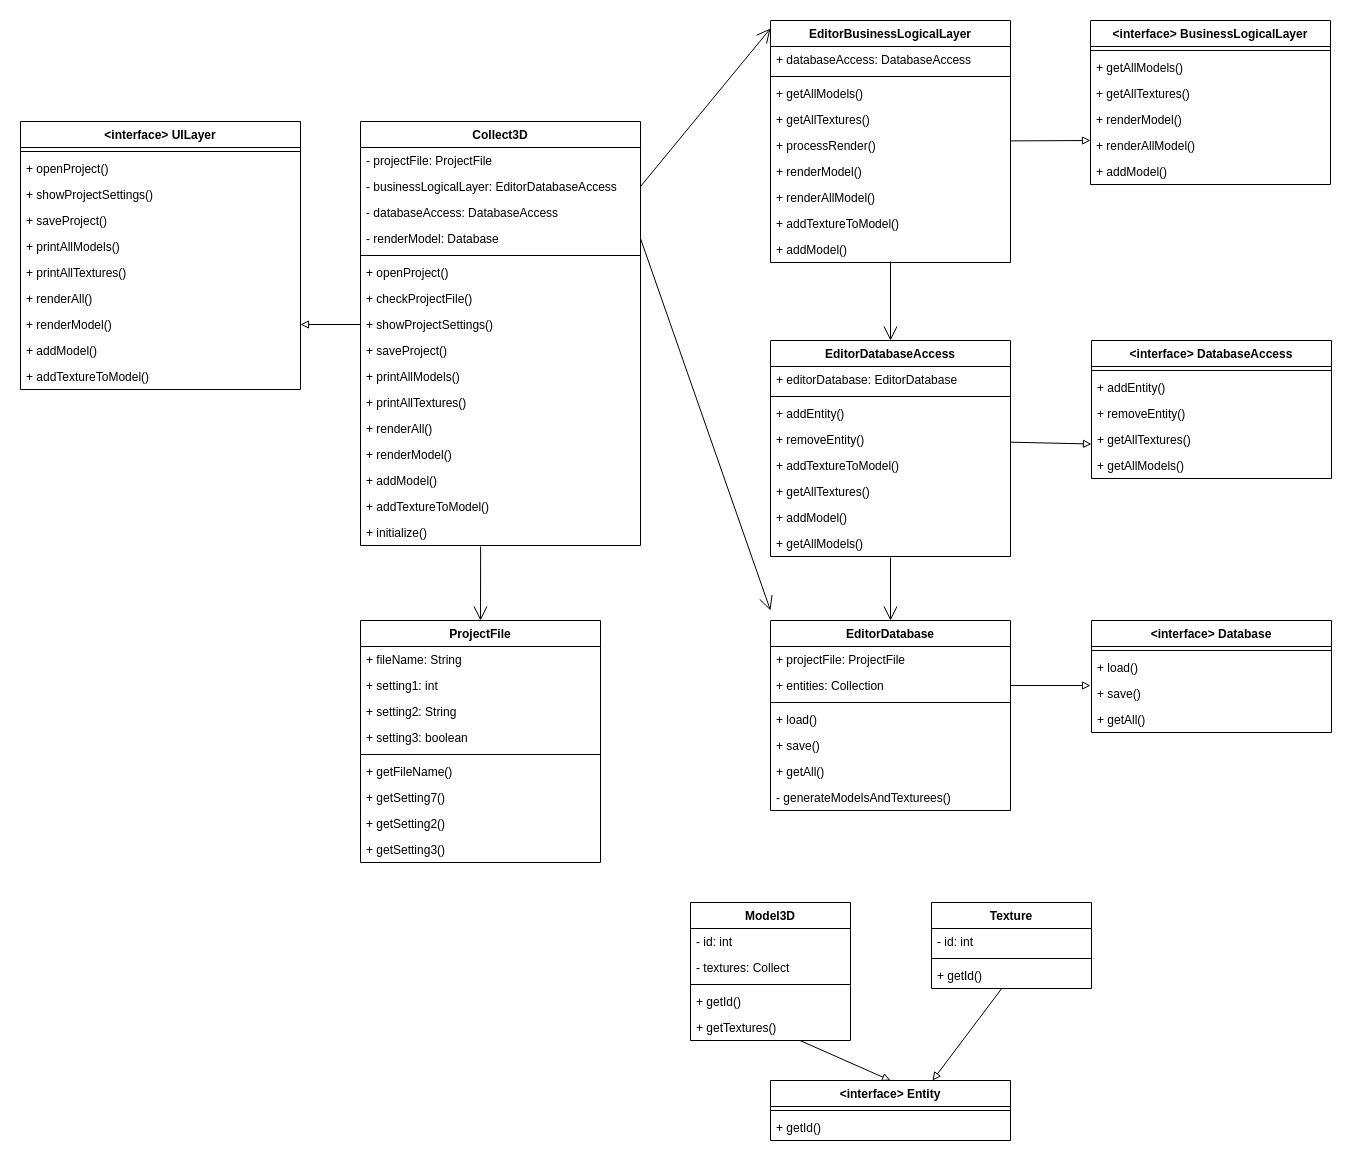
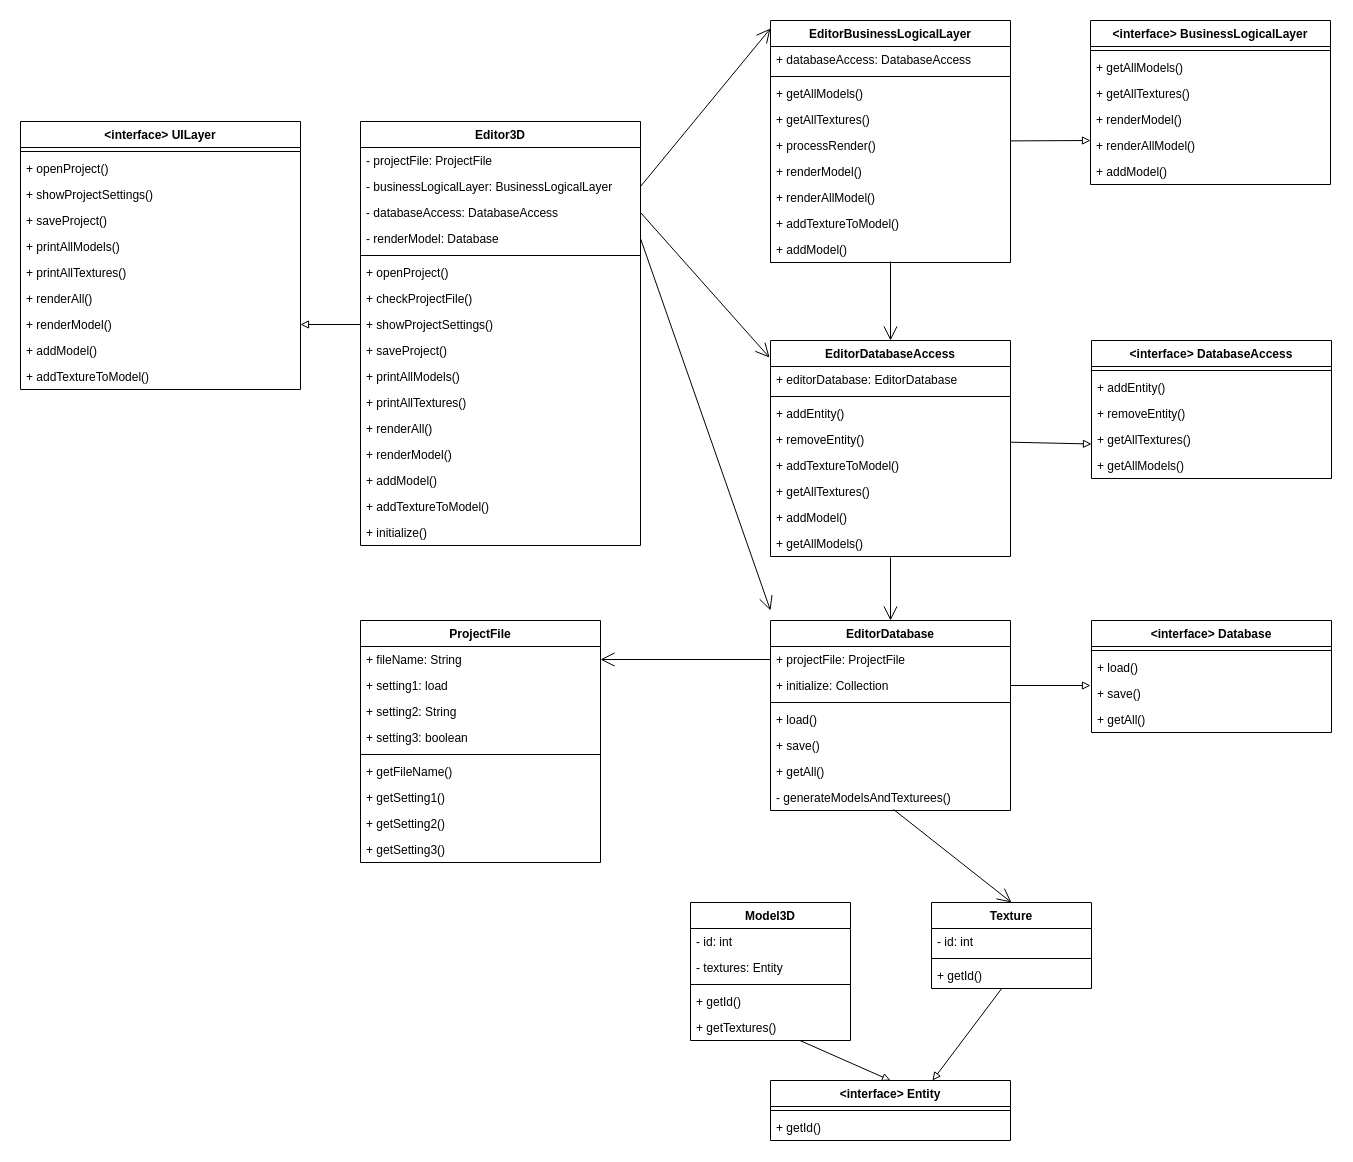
(500, 135) -> (500, 135)
(503, 187) -> (500, 187)
none -> (705, 285)
(481, 583) -> none
none -> (686, 660)
(409, 686) -> (412, 686)
(837, 686) -> (839, 686)
(415, 798) -> (415, 798)
none -> (953, 856)
(754, 968) -> (752, 968)
